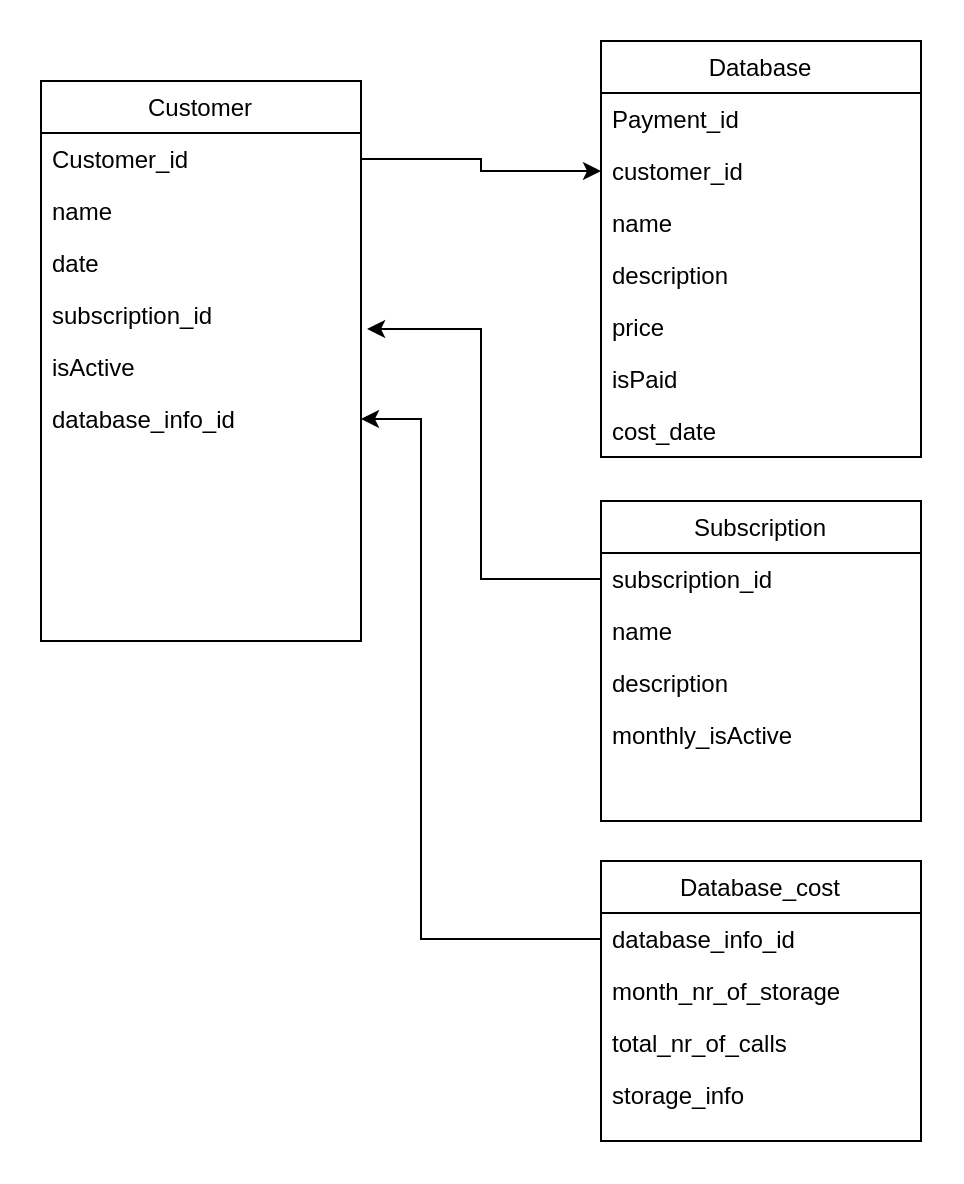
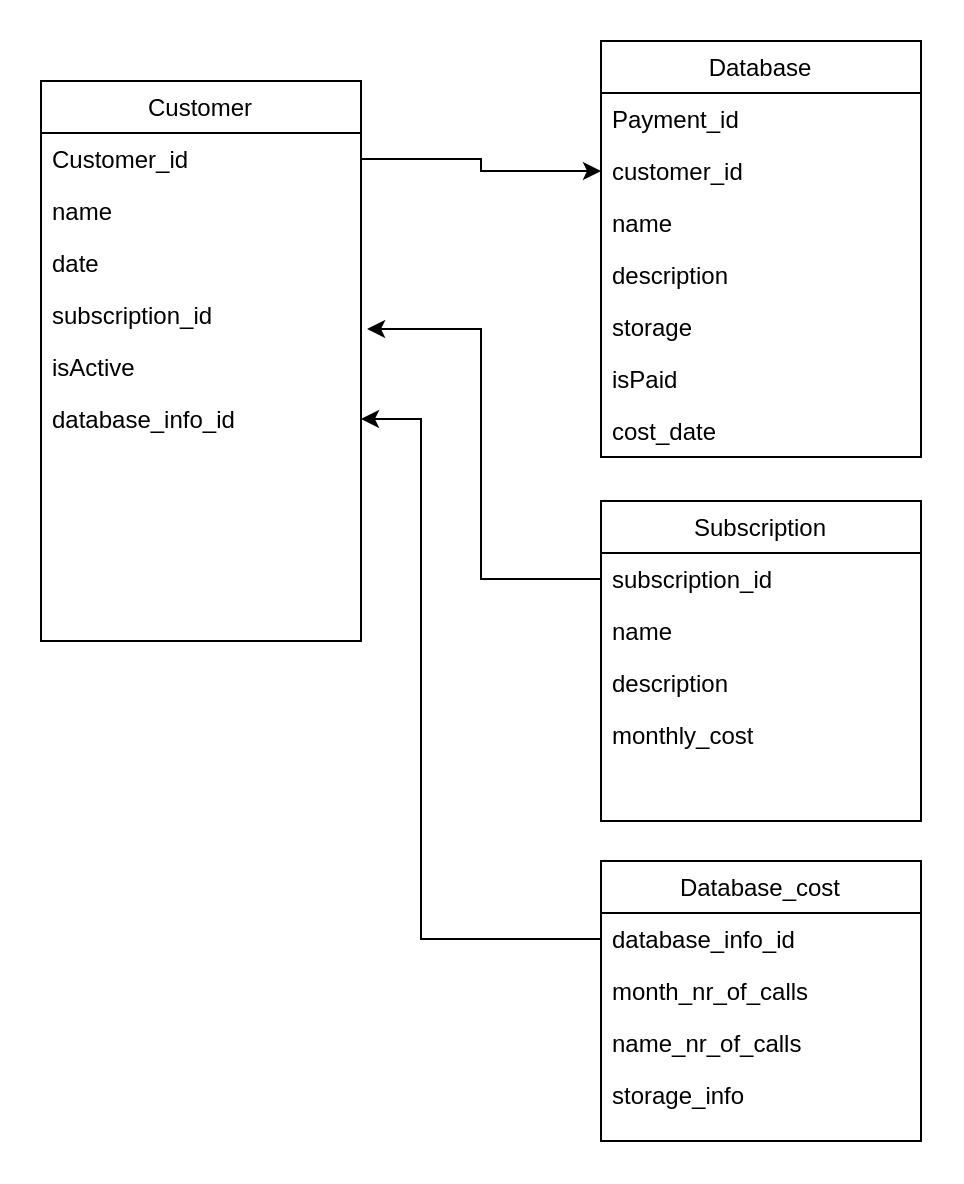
(642, 328) -> (659, 328)
(710, 736) -> (690, 736)
(740, 992) -> (720, 992)
(717, 1044) -> (713, 1044)
